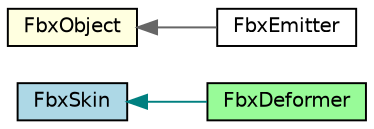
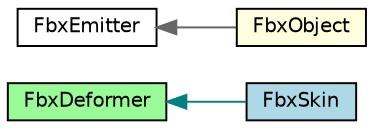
(187, 27) -> (206, 27)
(177, 102) -> (217, 102)
